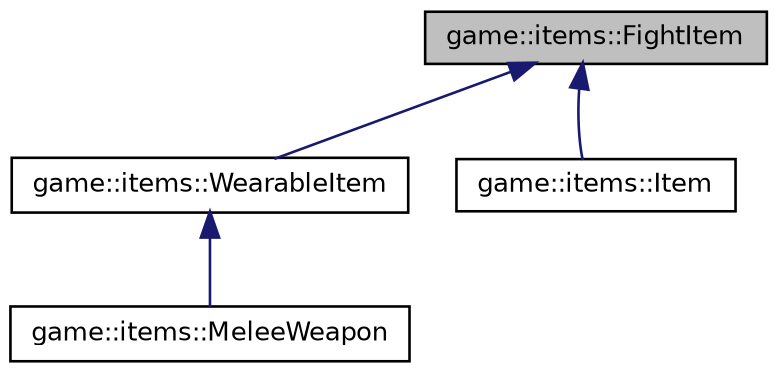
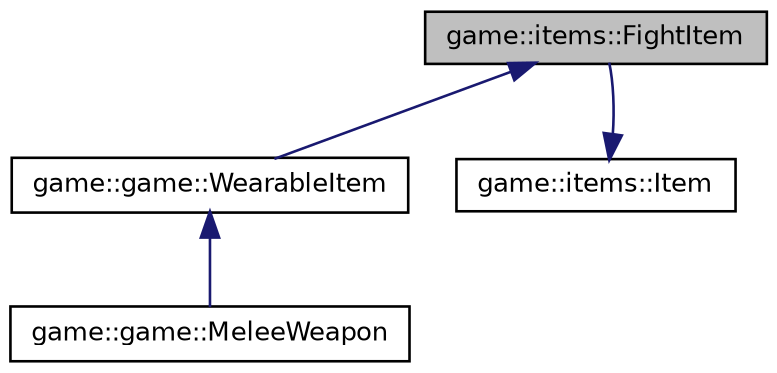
(579, 125) -> (613, 98)
(210, 185) -> (210, 185)
(210, 334) -> (210, 334)
